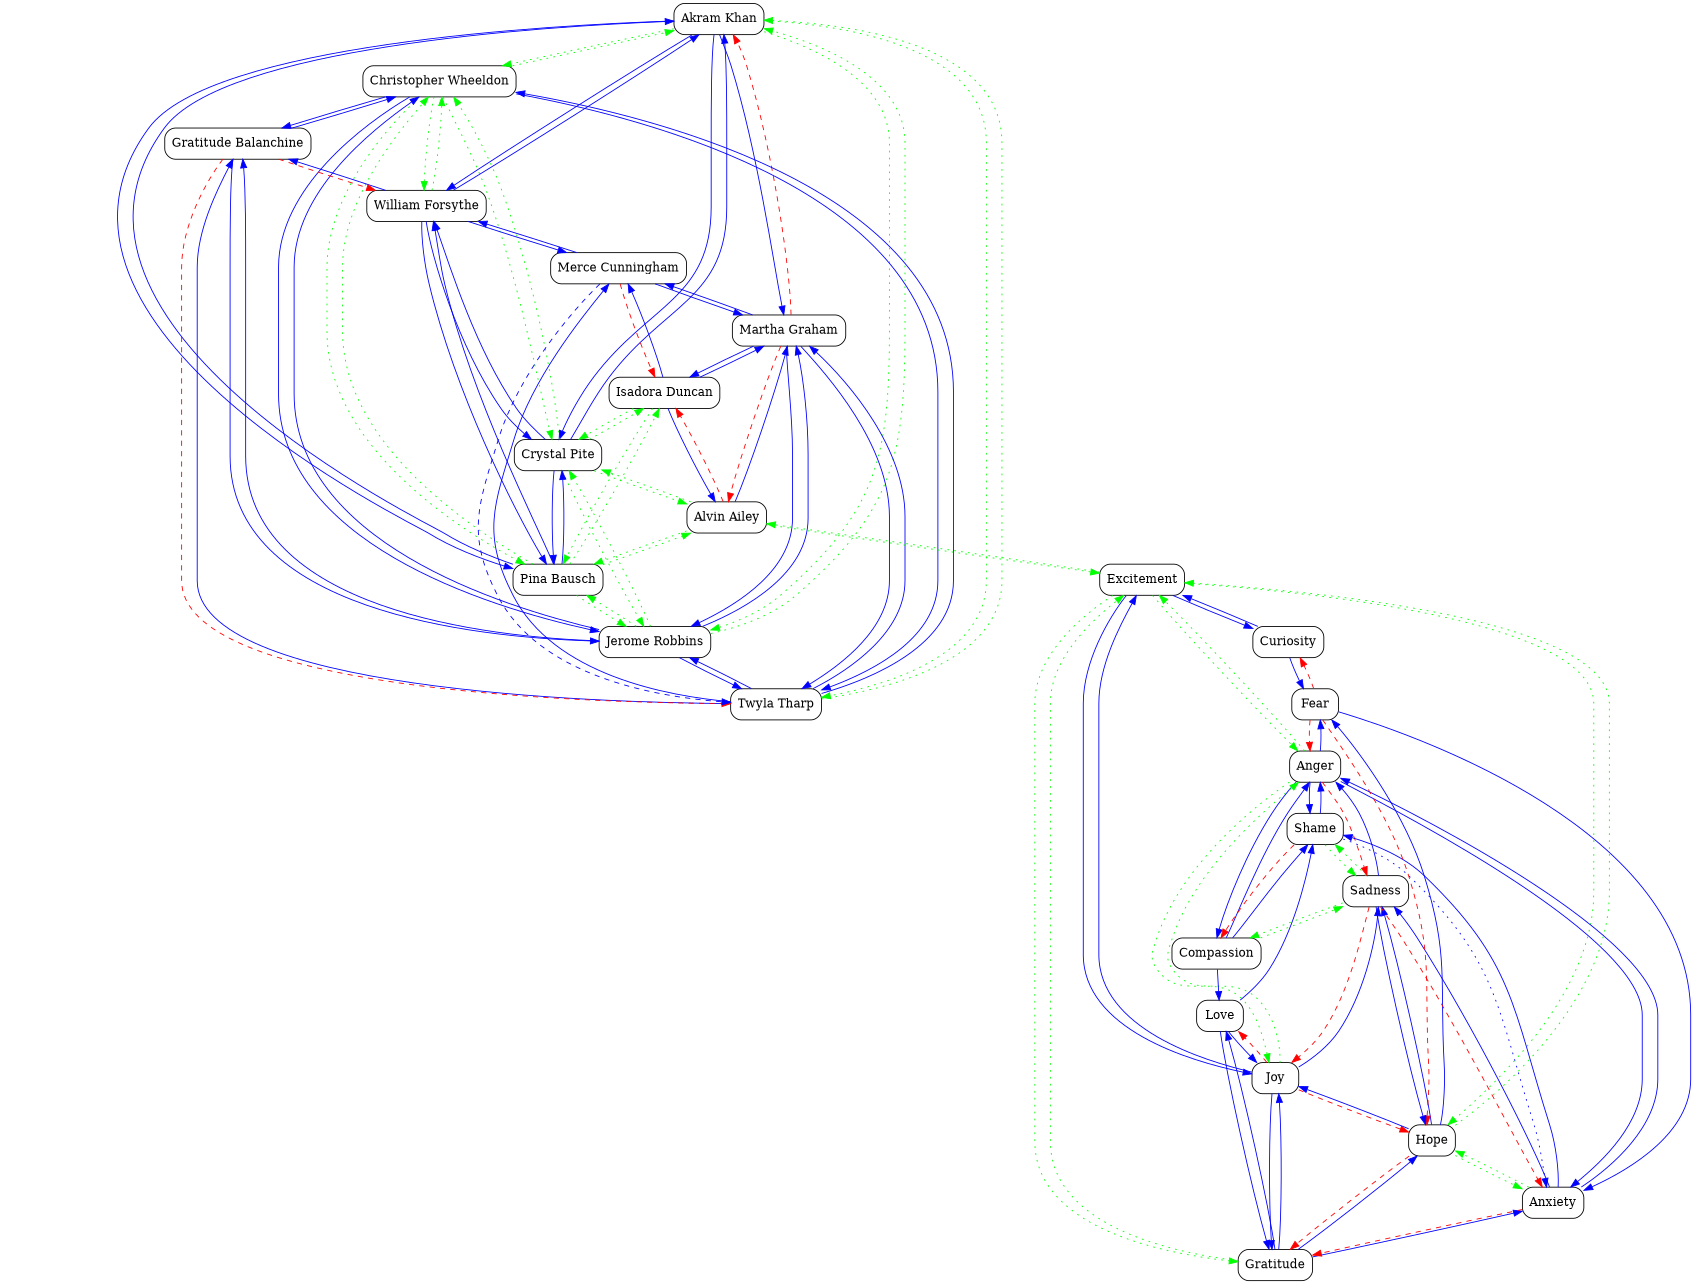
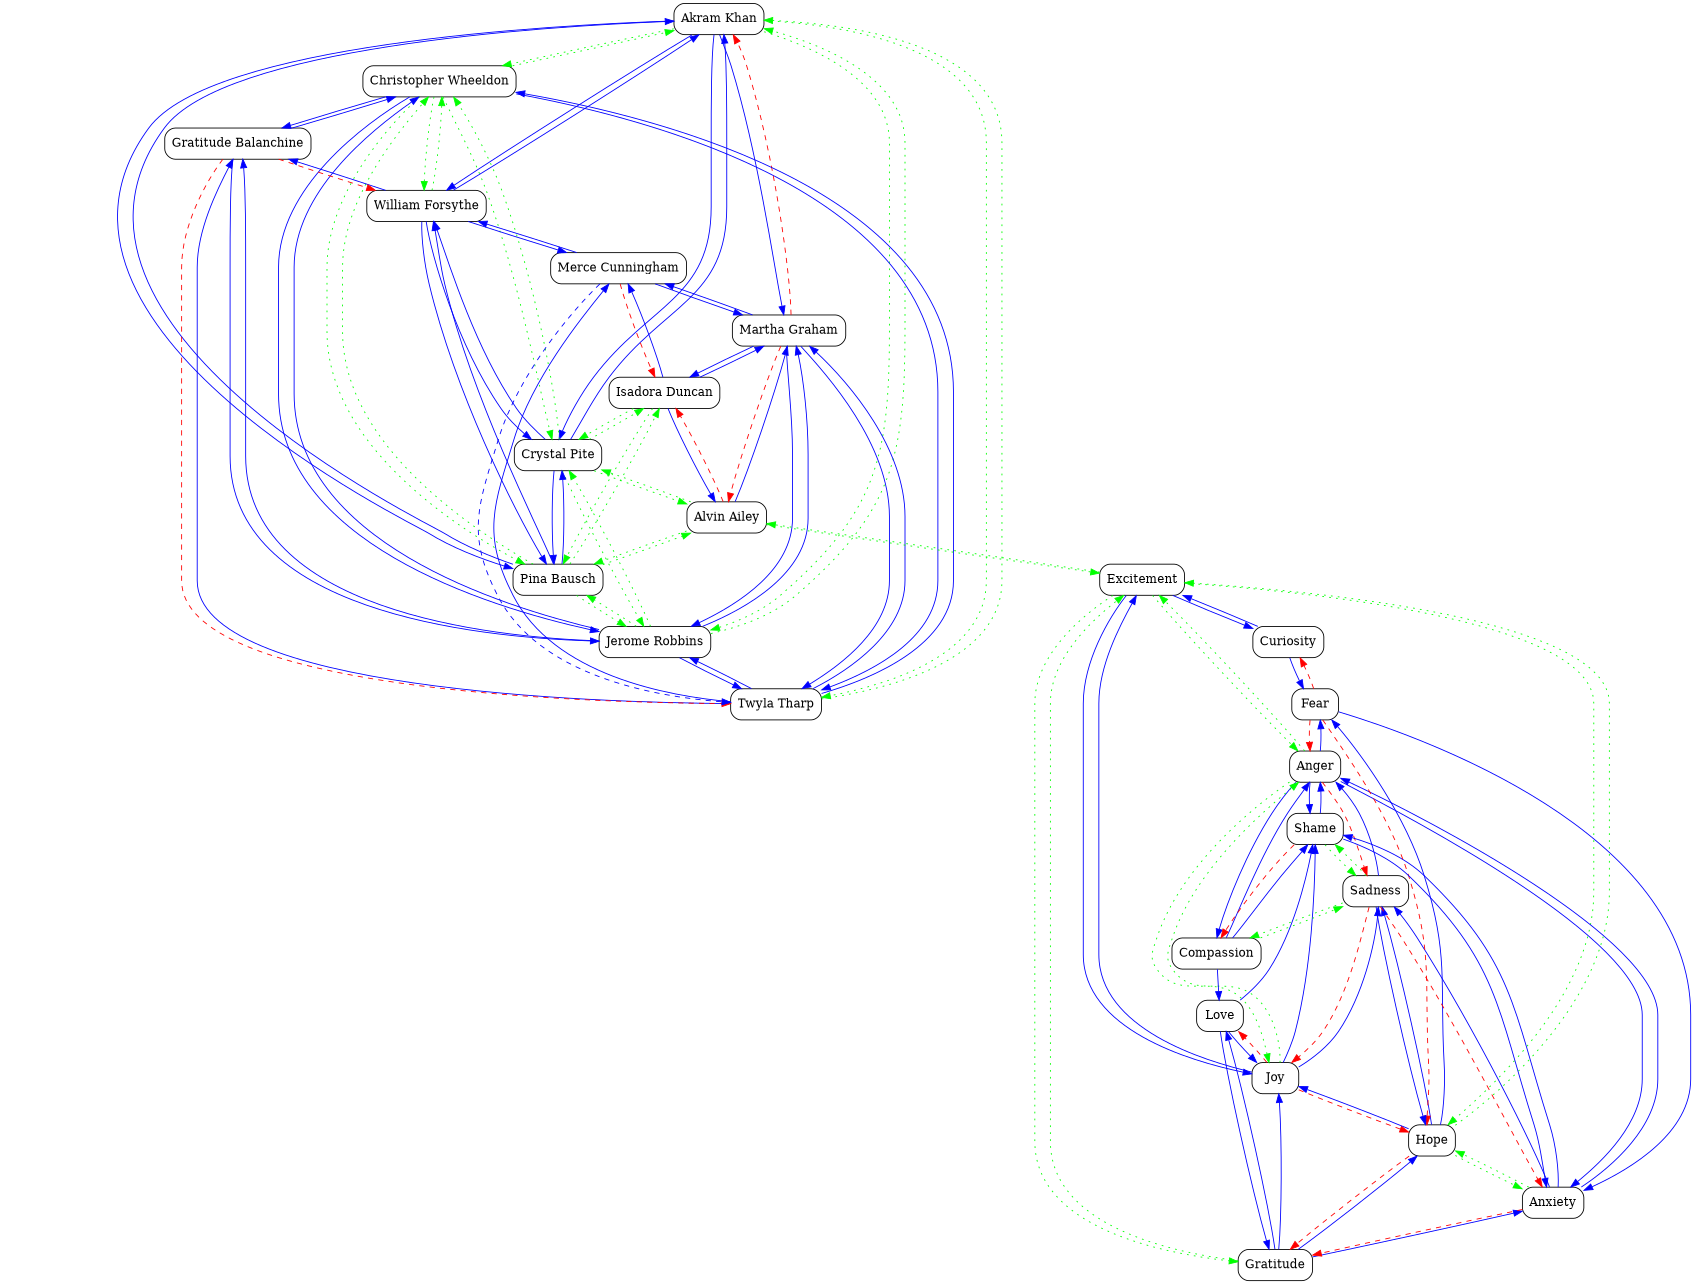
(1487, 980) -> (1487, 980)
(1270, 1167) -> (1308, 960)
